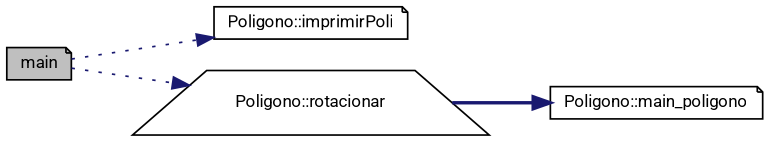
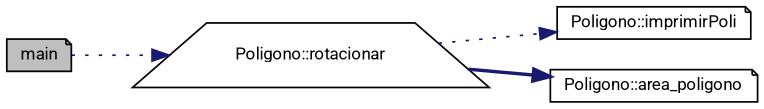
(134, 50) -> (489, 38)
(657, 103) -> (654, 86)
